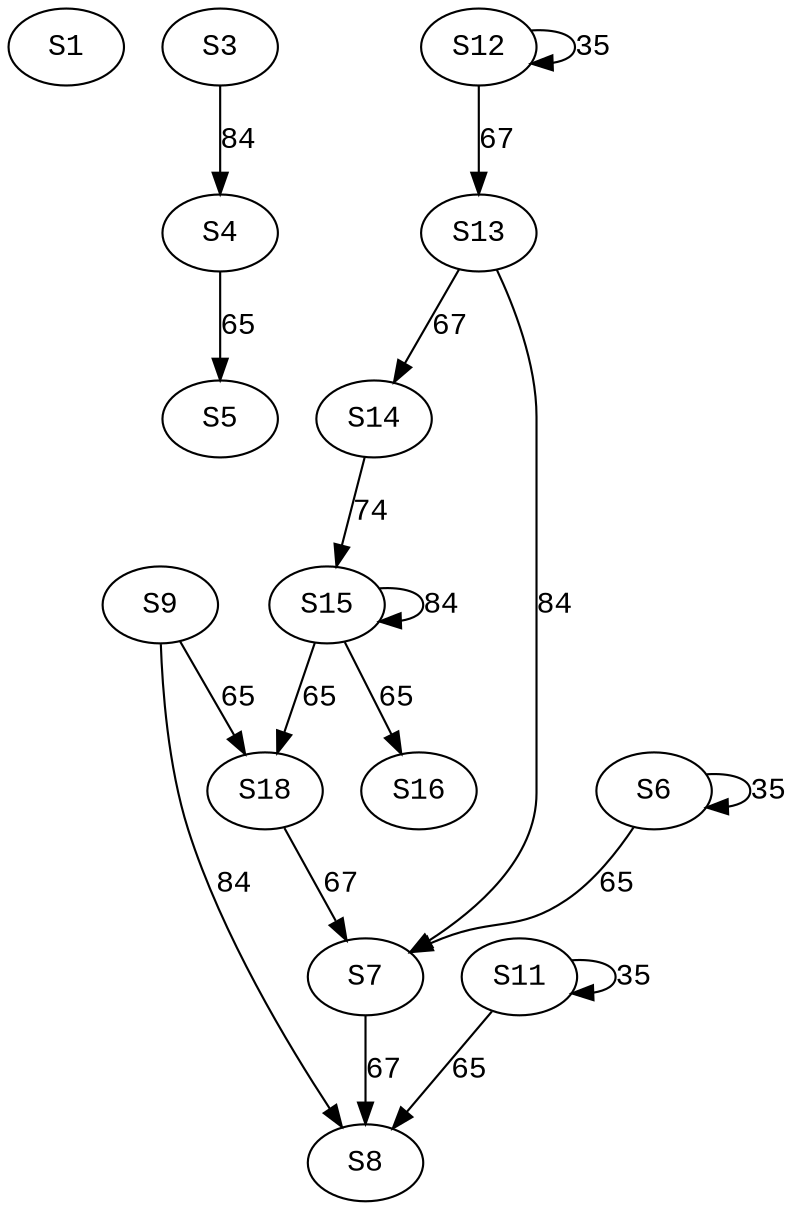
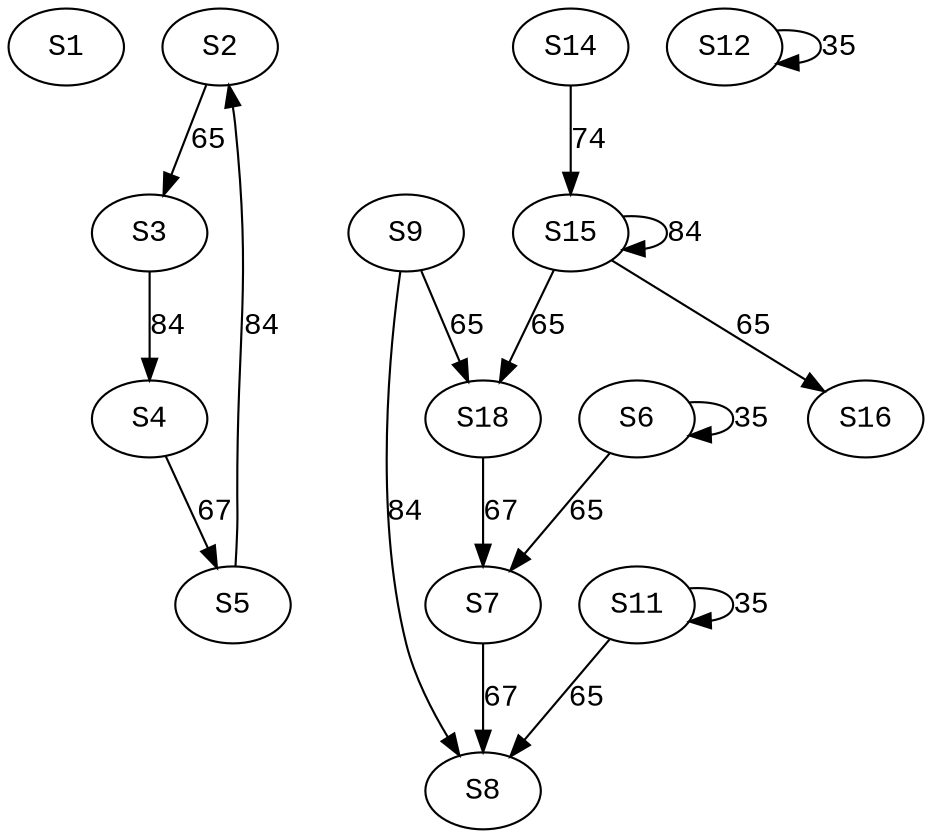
none -> (220, 47)
(479, 233) -> none
(238, 326) -> (215, 512)
